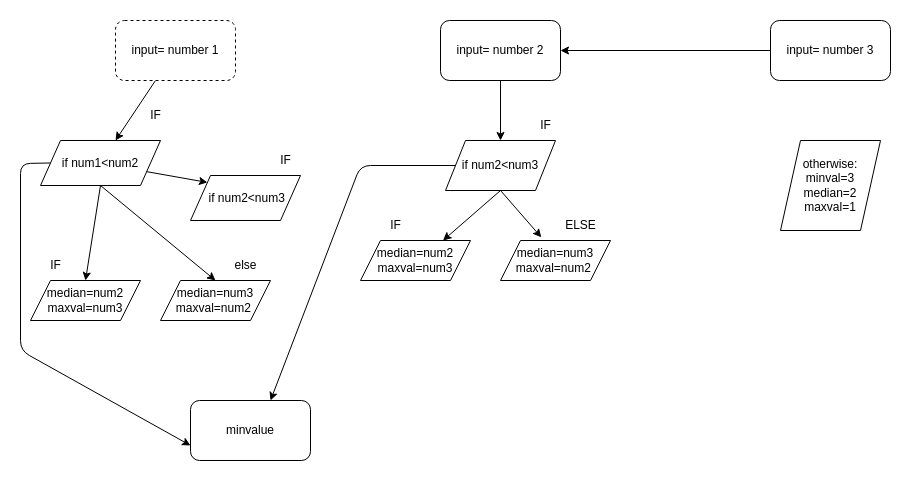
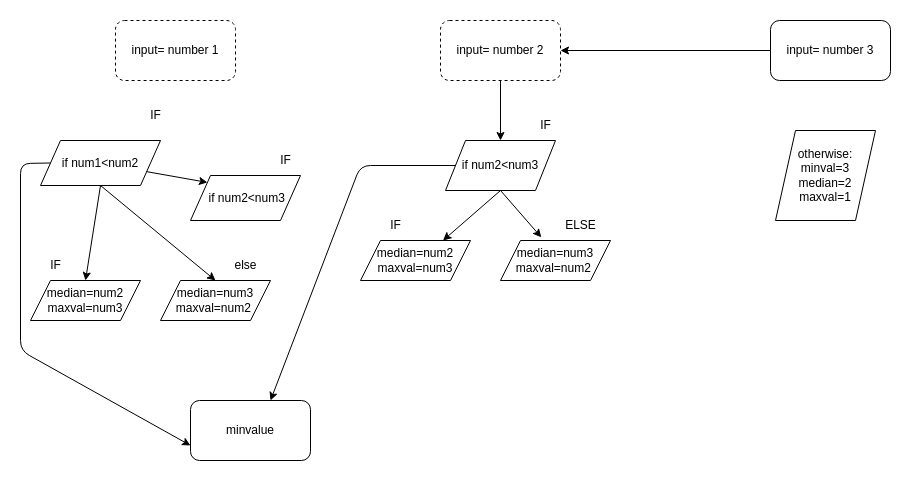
(501, 51) -> (501, 51)
(138, 107) -> none
(831, 186) -> (826, 176)
